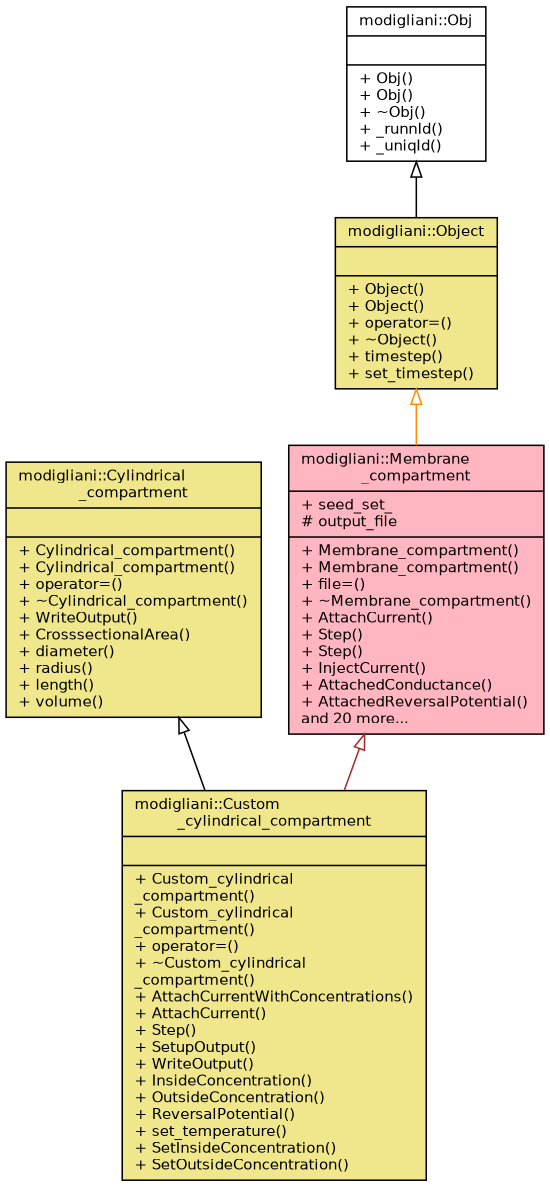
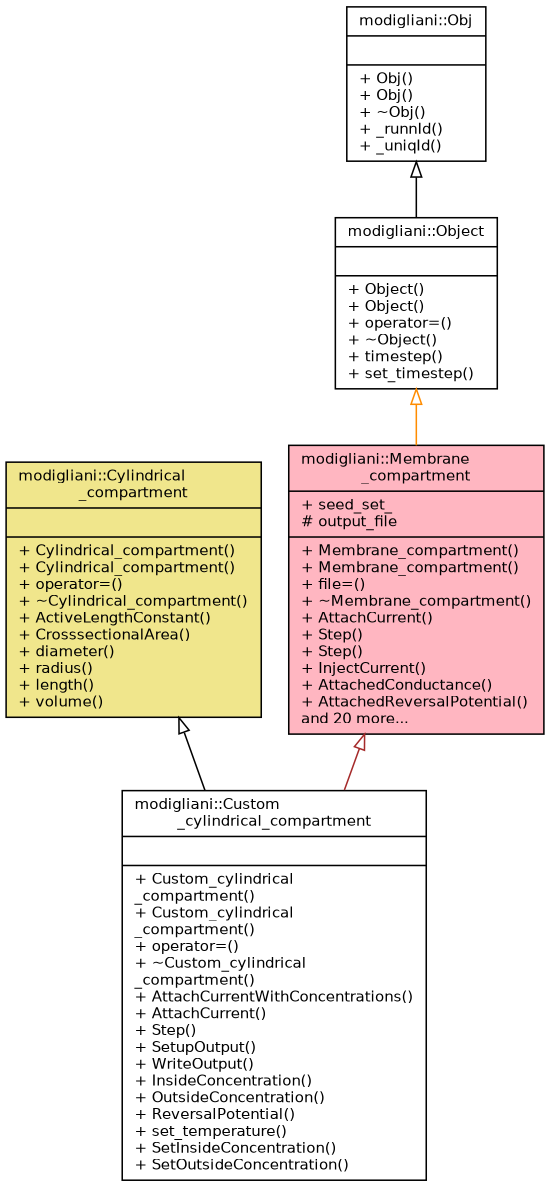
(416, 303) -> (416, 303)
(79, 618) -> (115, 618)
(274, 985) -> (274, 985)
